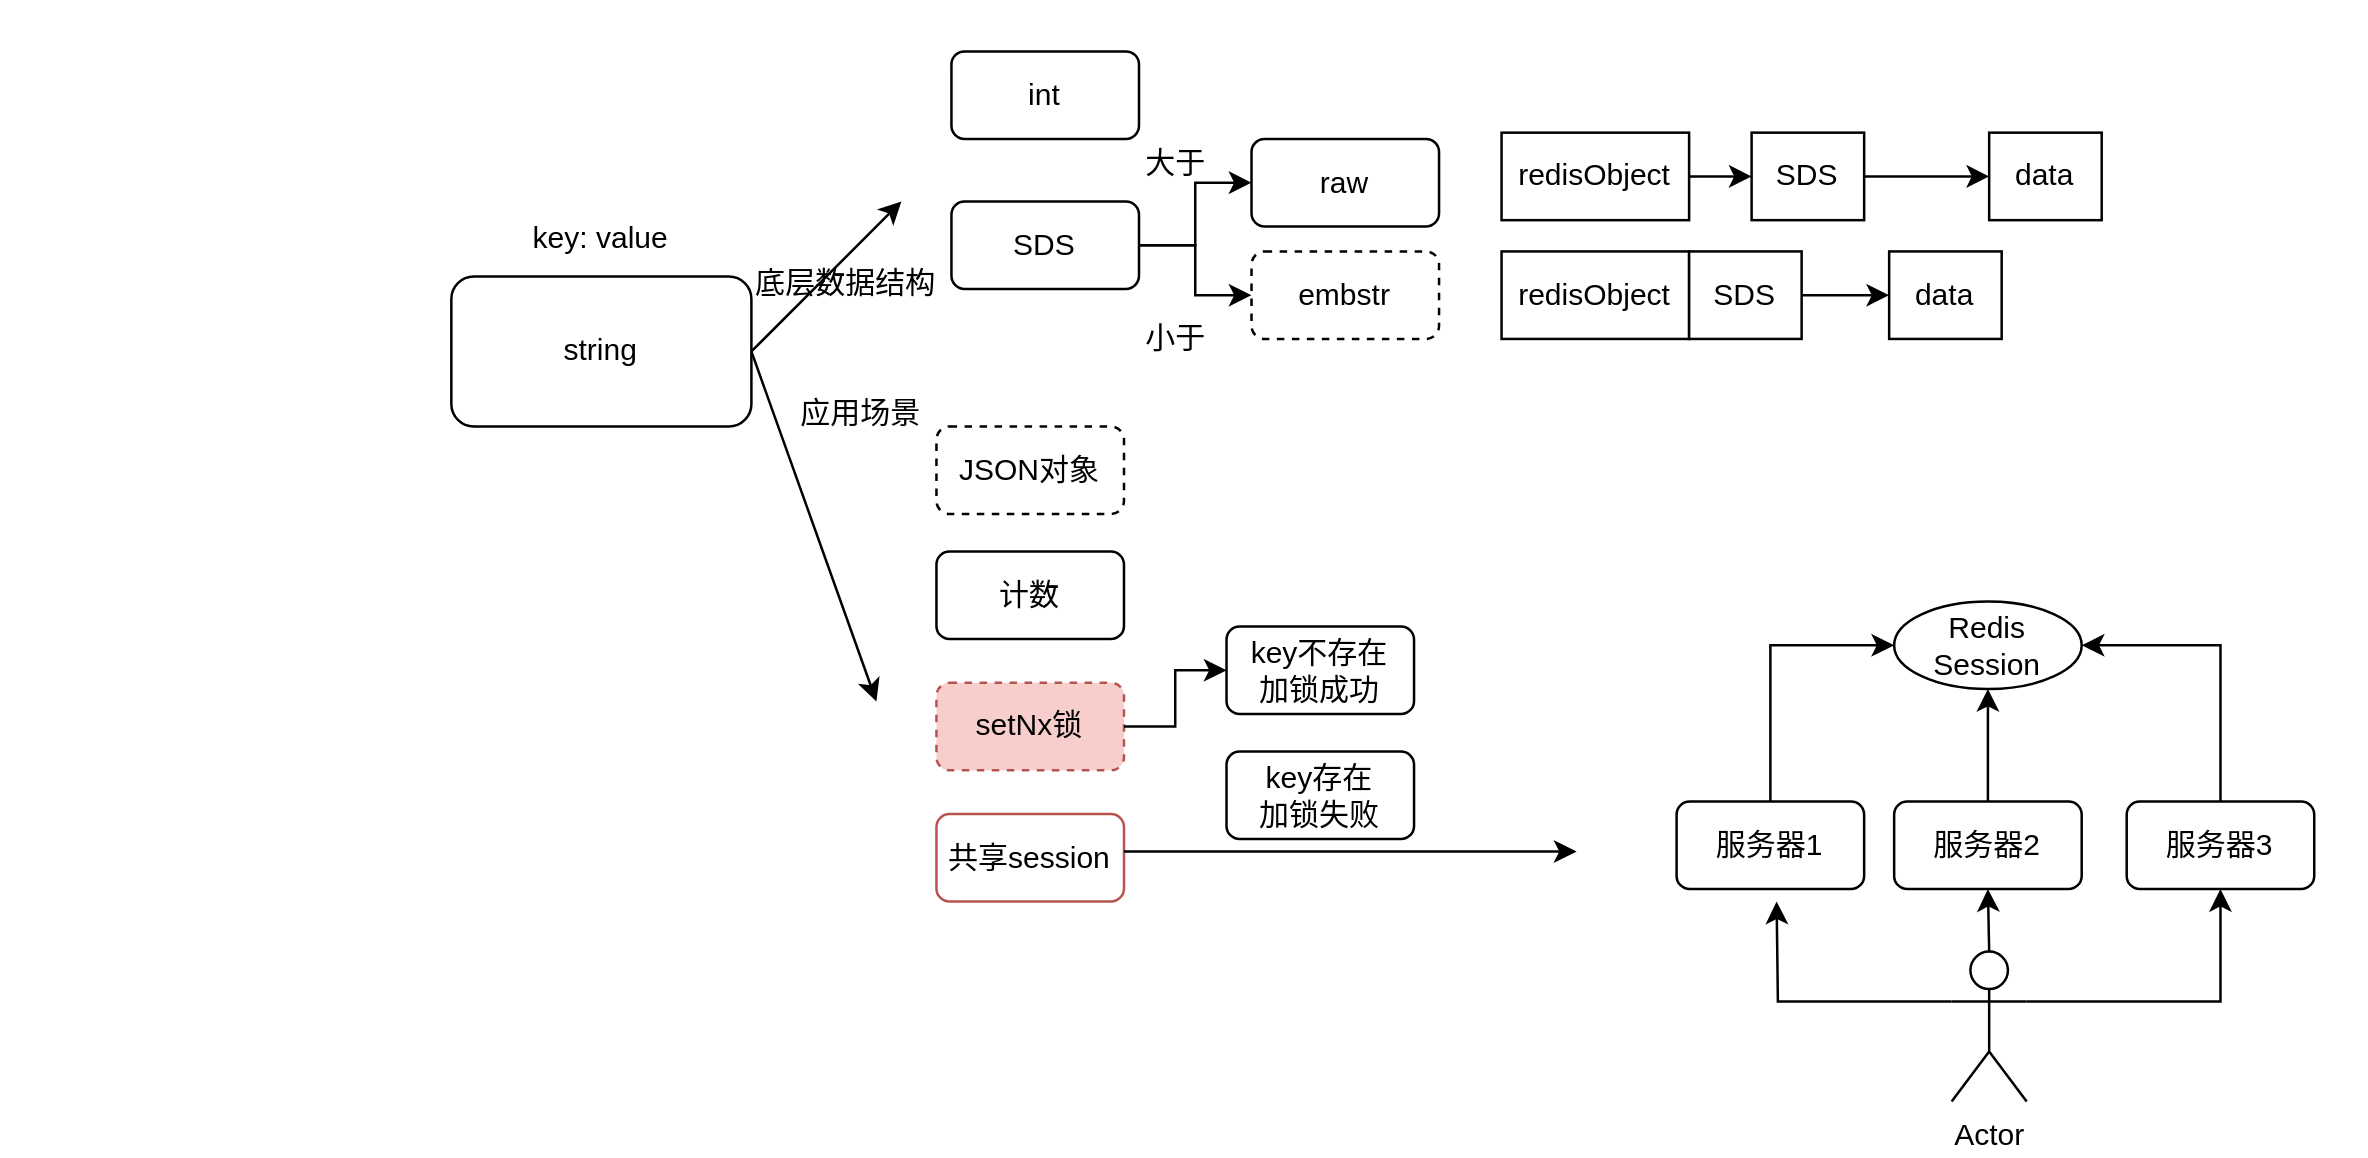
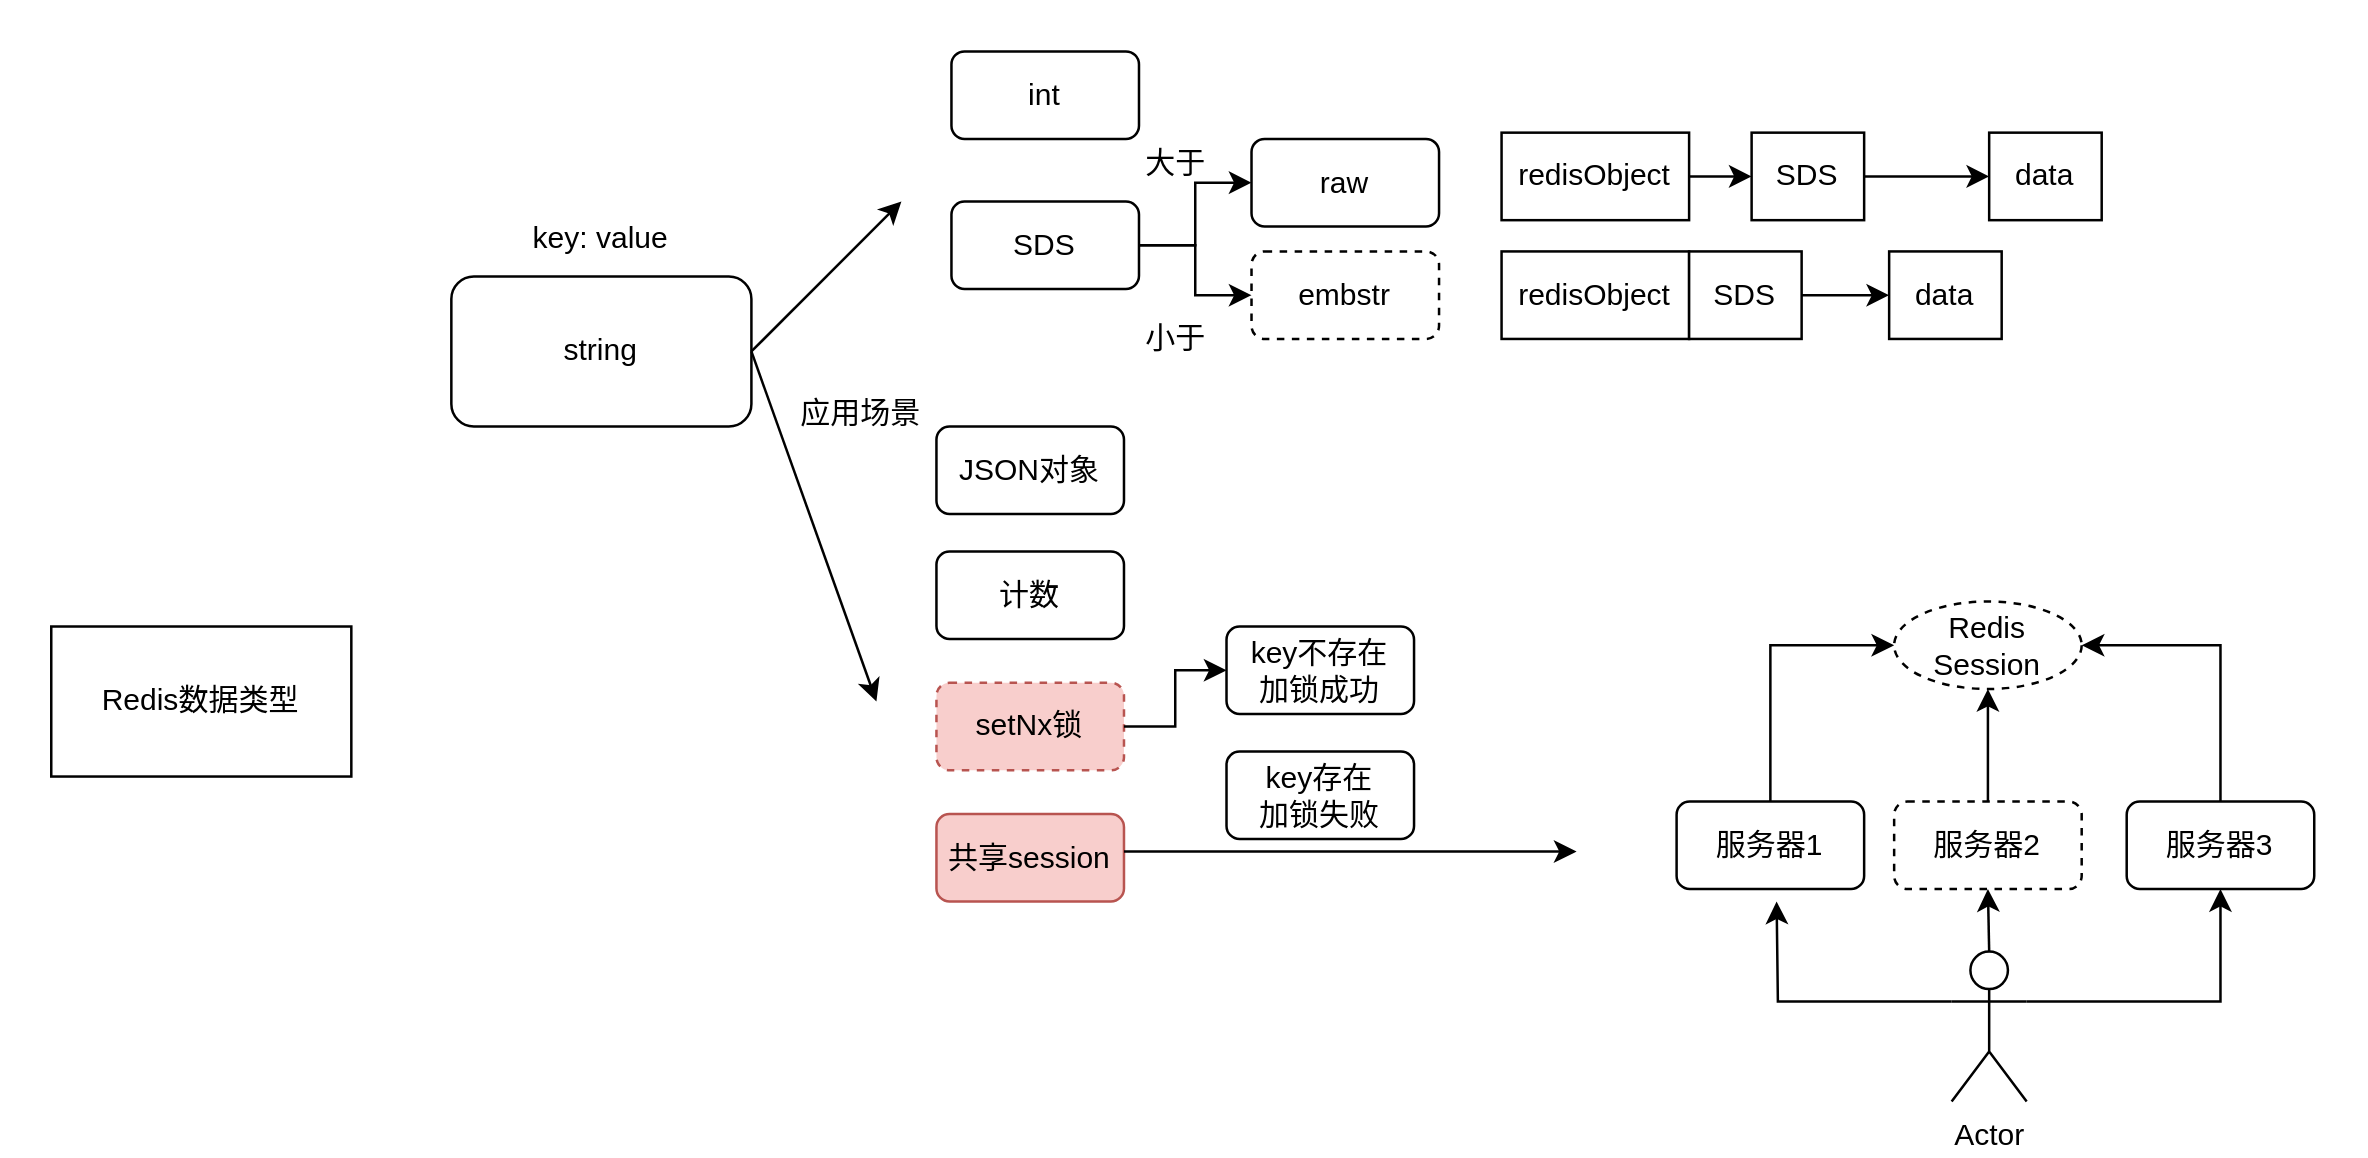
(846, 283) -> none
(1030, 470) -> (1030, 470)
(1988, 645) -> (1988, 645)
none -> (201, 701)
(1988, 845) -> (1988, 845)
(1030, 858) -> (1030, 858)
